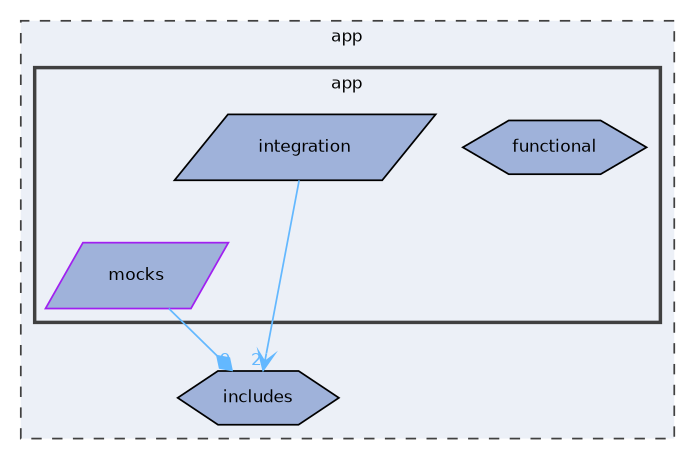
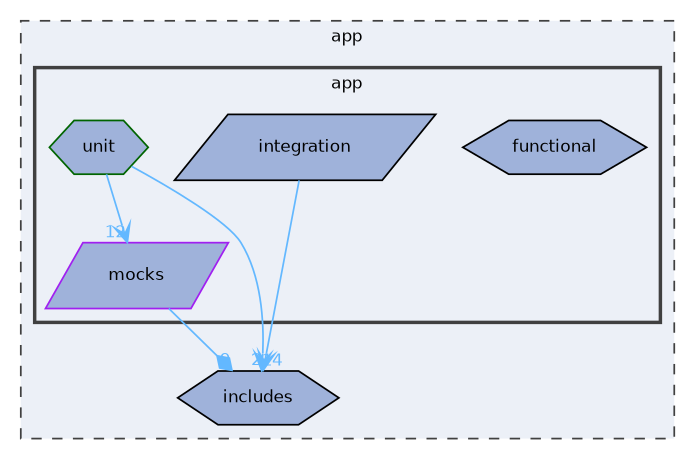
none -> (99, 147)
